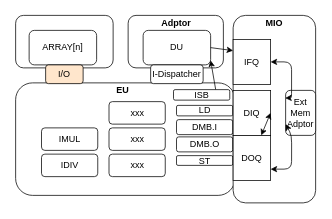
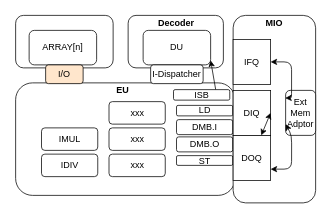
(176, 23) -> (176, 23)
(219, 49) -> none
